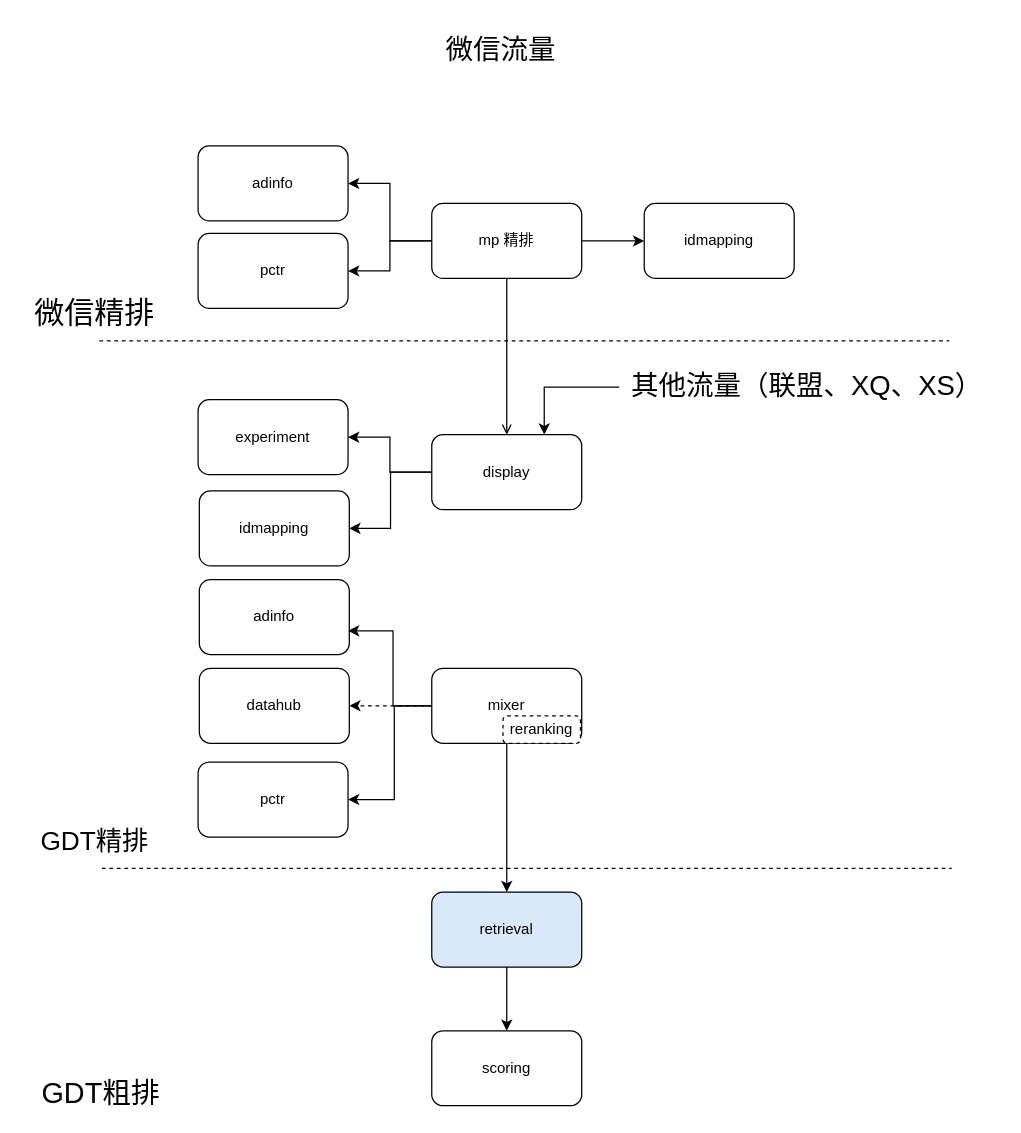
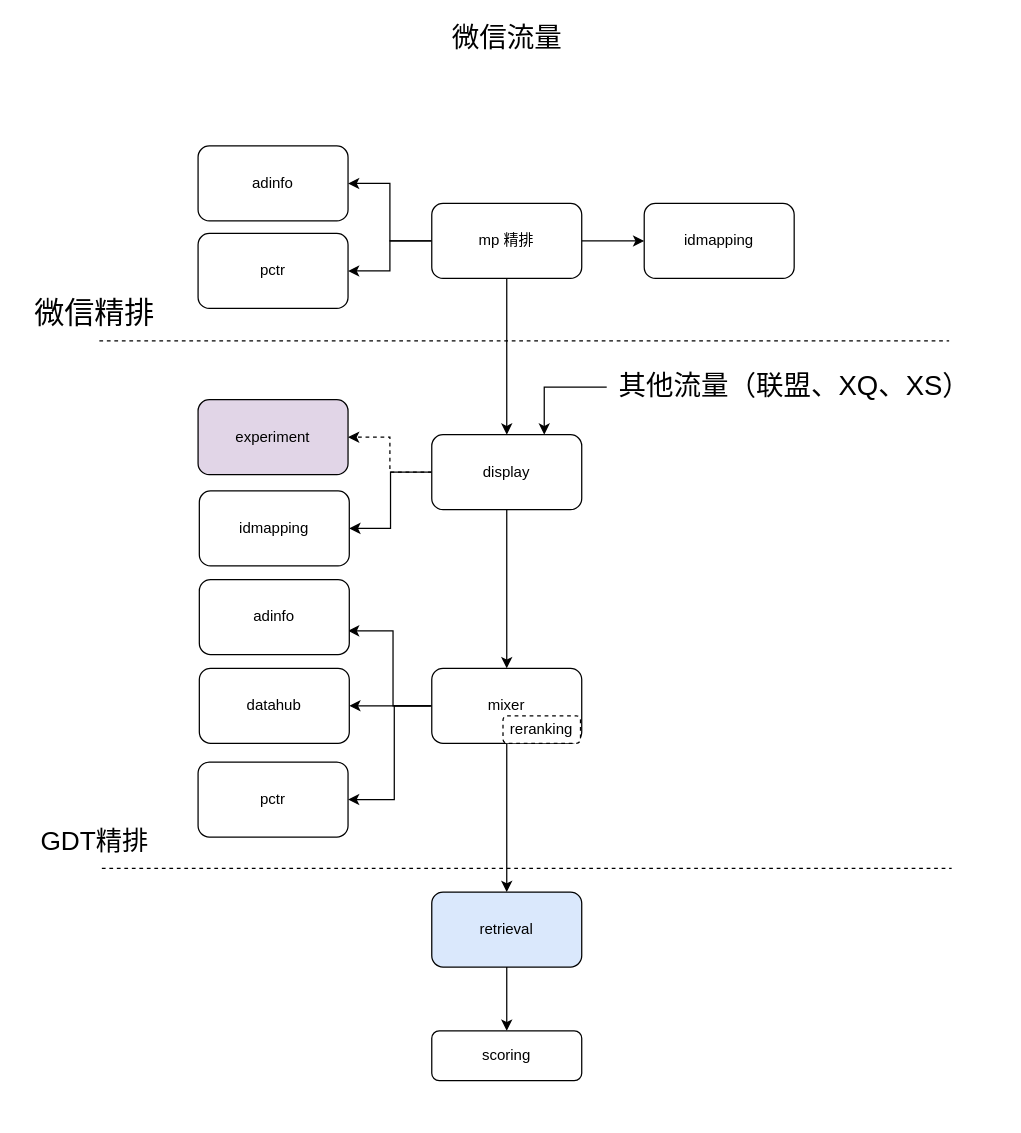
(501, 51) -> (507, 38)
(807, 387) -> (794, 387)
(507, 426) -> (507, 424)
(273, 437) -> (273, 437)
(389, 437) -> (389, 437)
none -> (507, 585)
(374, 706) -> (374, 706)
(507, 1068) -> (507, 1056)
(101, 1093) -> none
